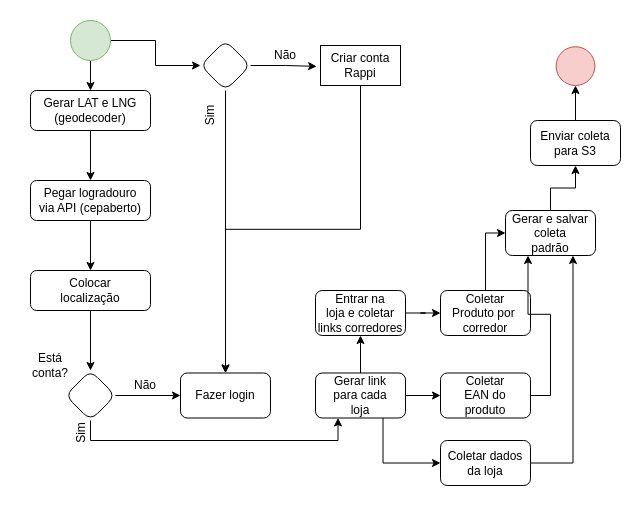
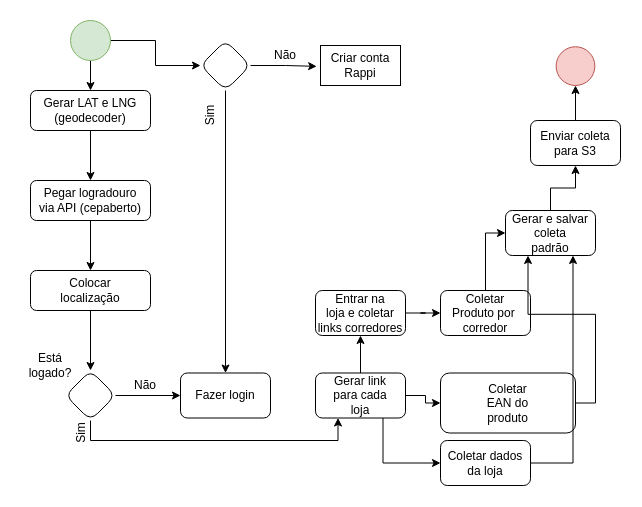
(361, 224) -> none
(51, 366) -> (51, 366)
(486, 396) -> (508, 403)
